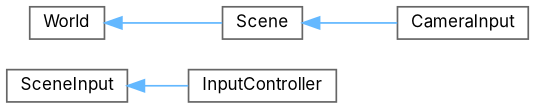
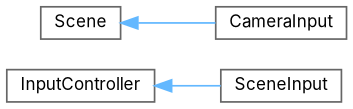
(67, 23) -> none
(166, 86) -> (196, 86)
